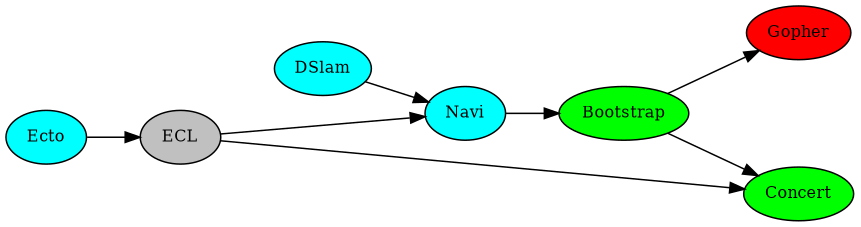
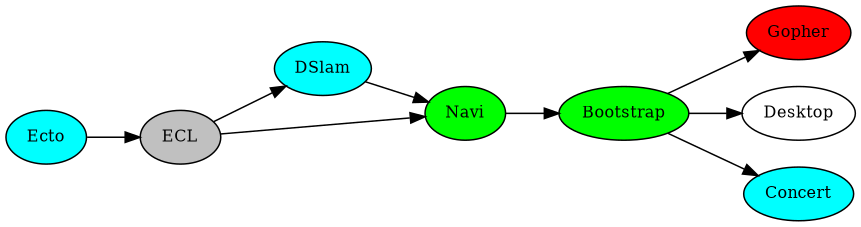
(465, 113) -> (465, 113)
none -> (799, 113)
(475, 164) -> (243, 107)
(799, 194) -> (799, 194)
